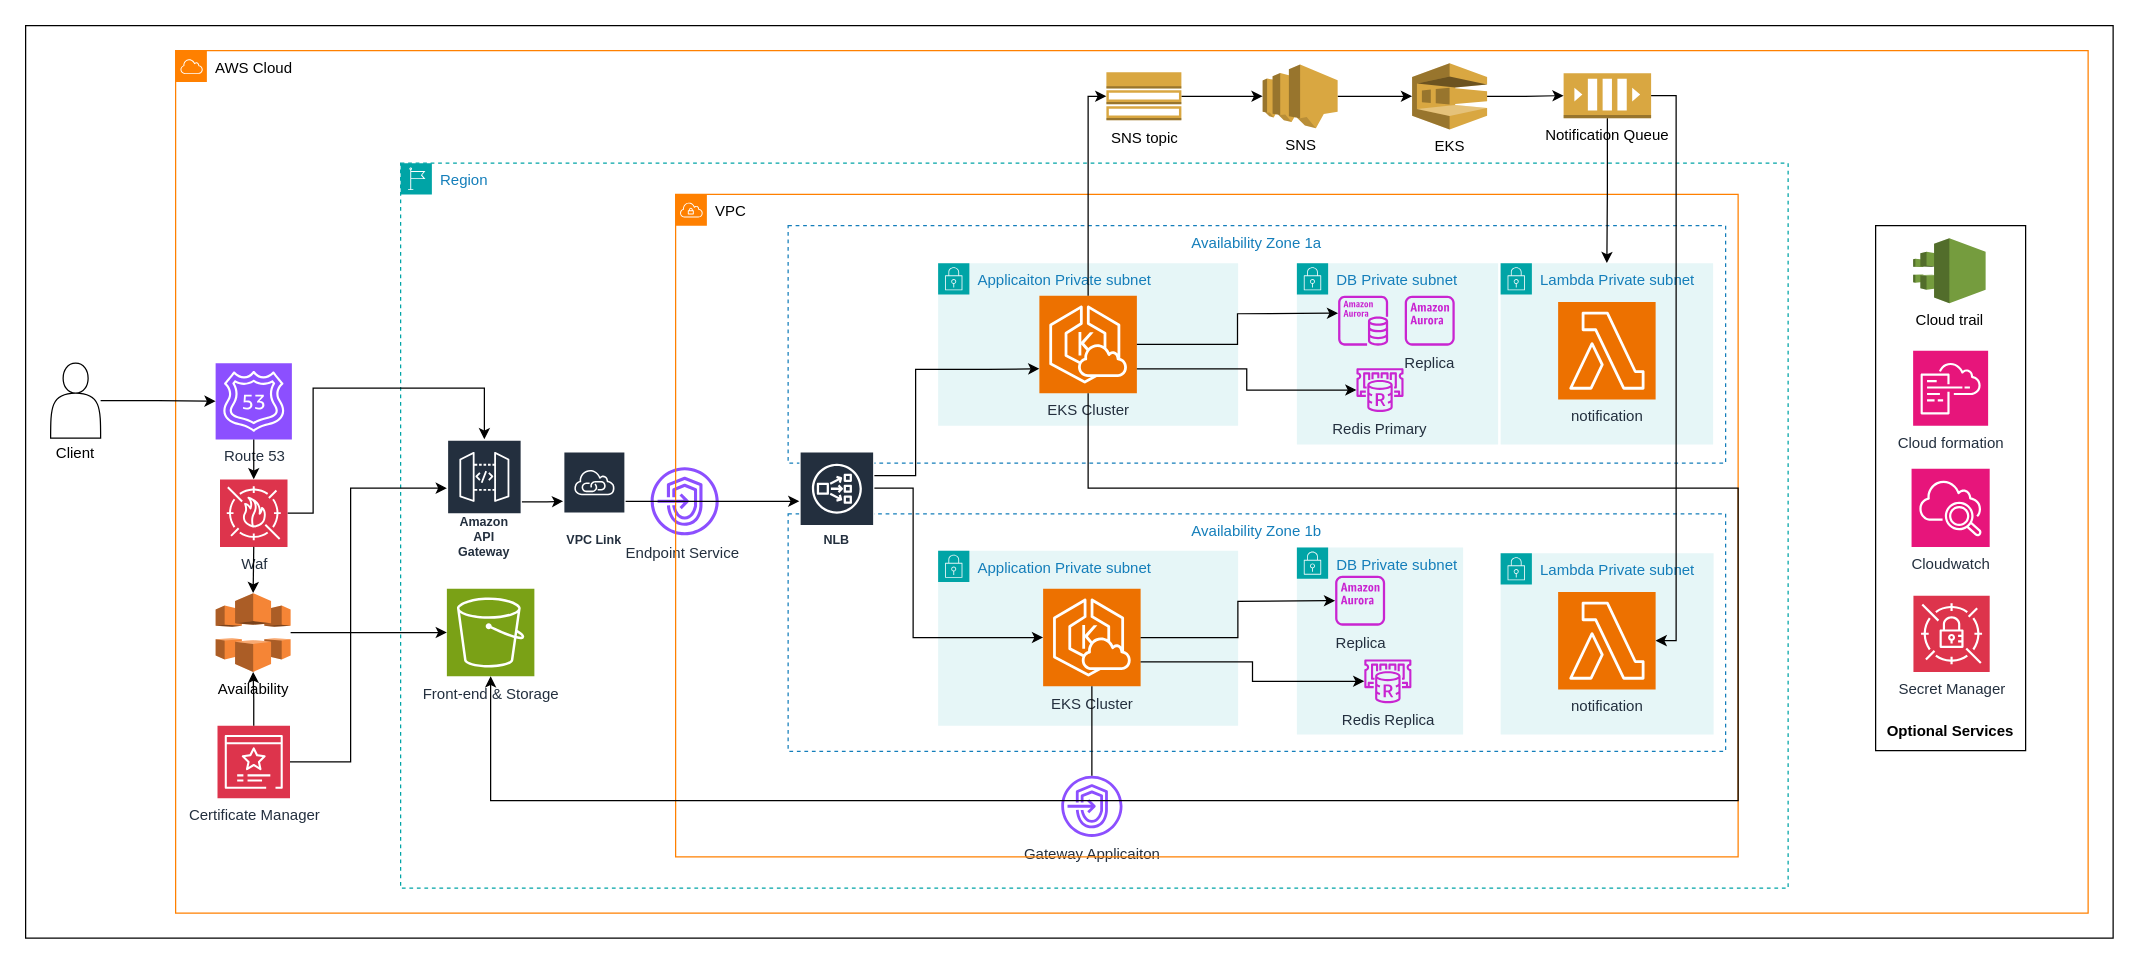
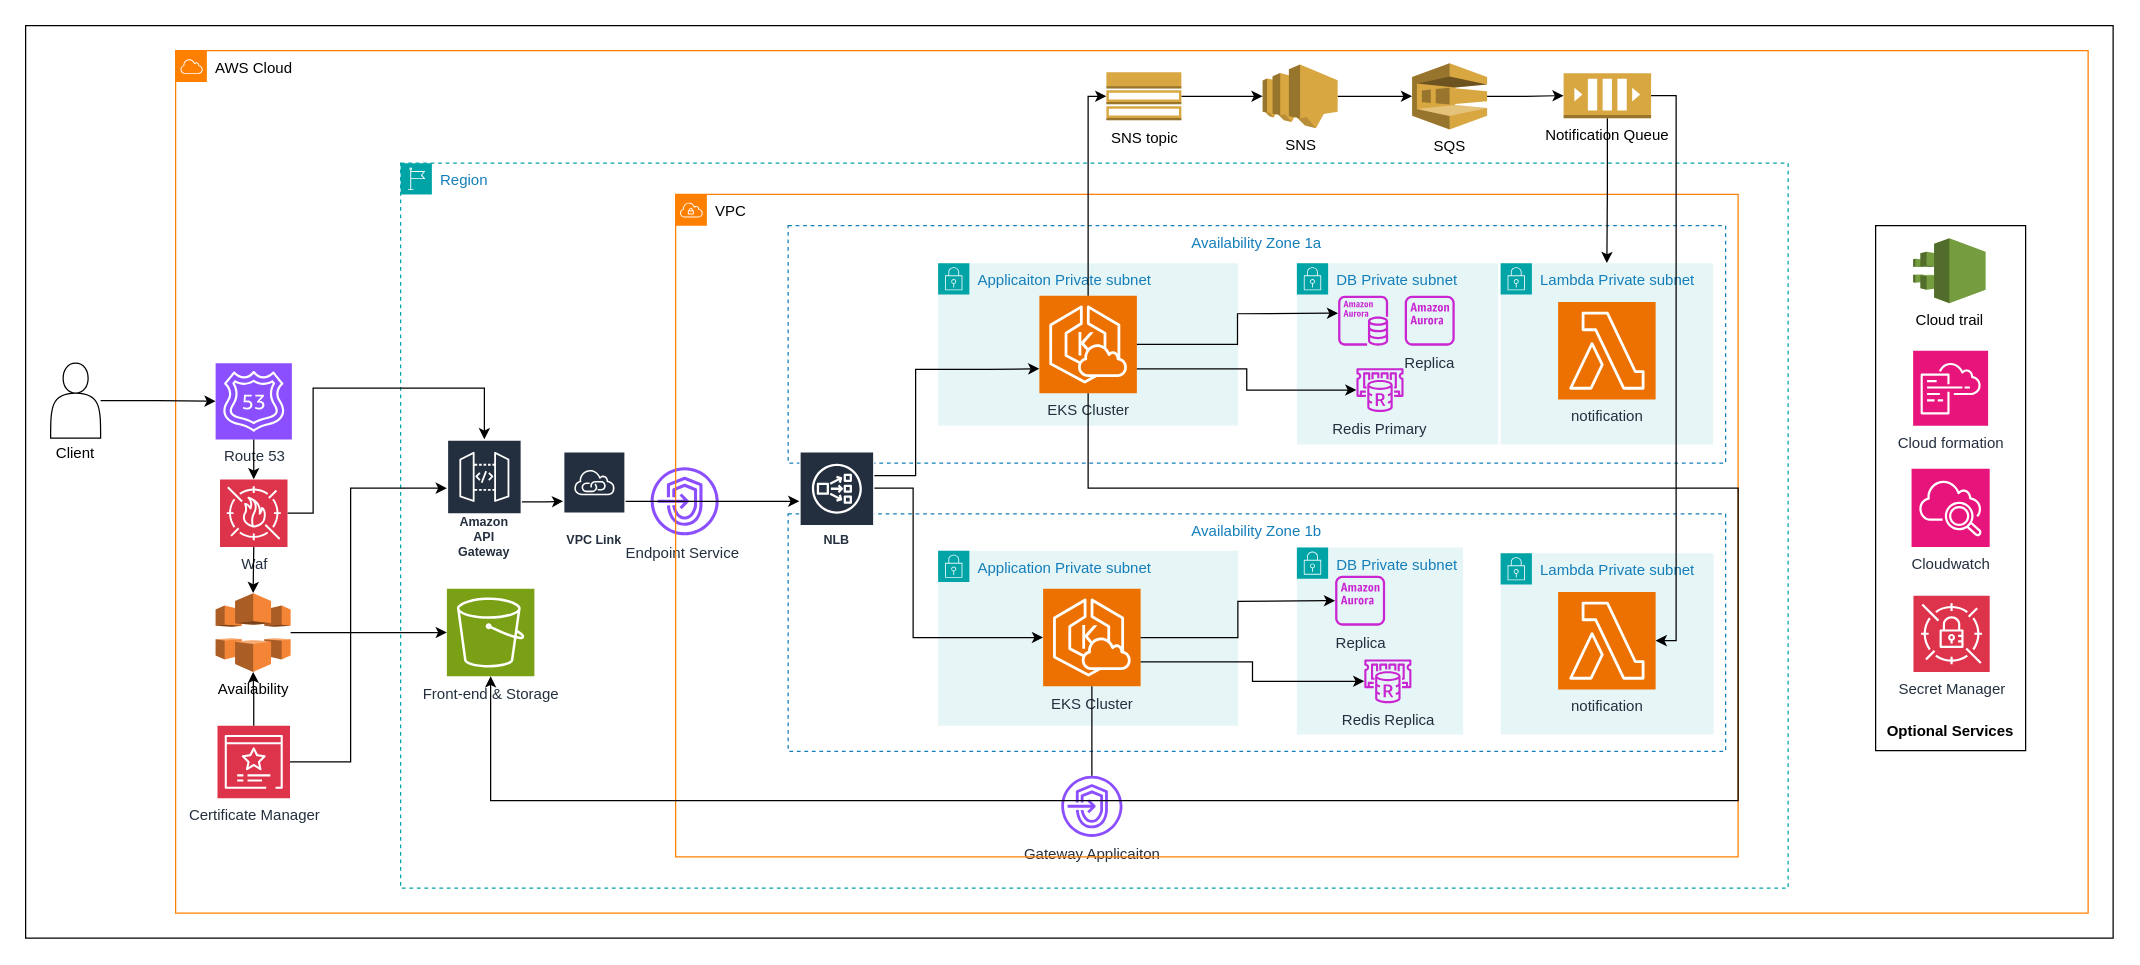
(1450, 147) -> (1450, 147)
